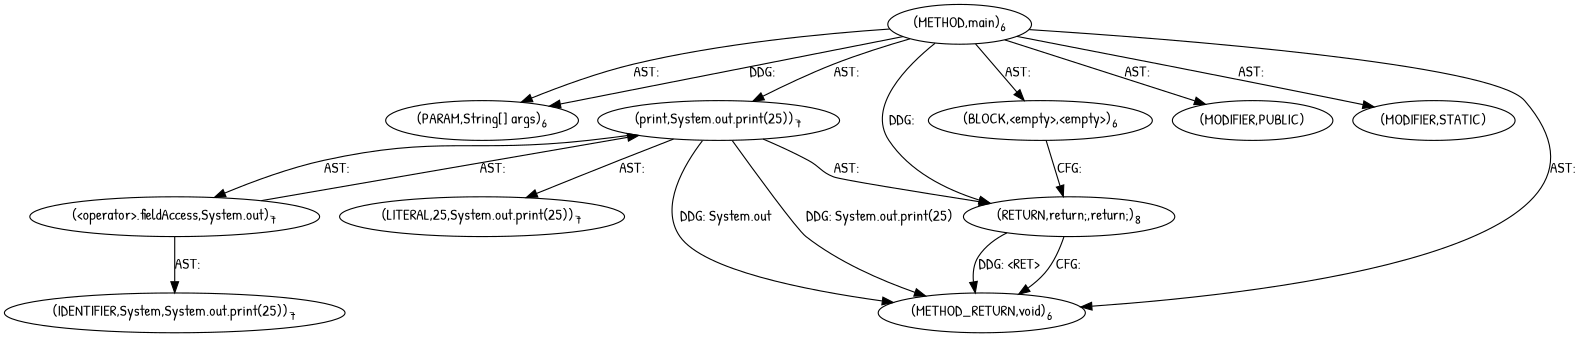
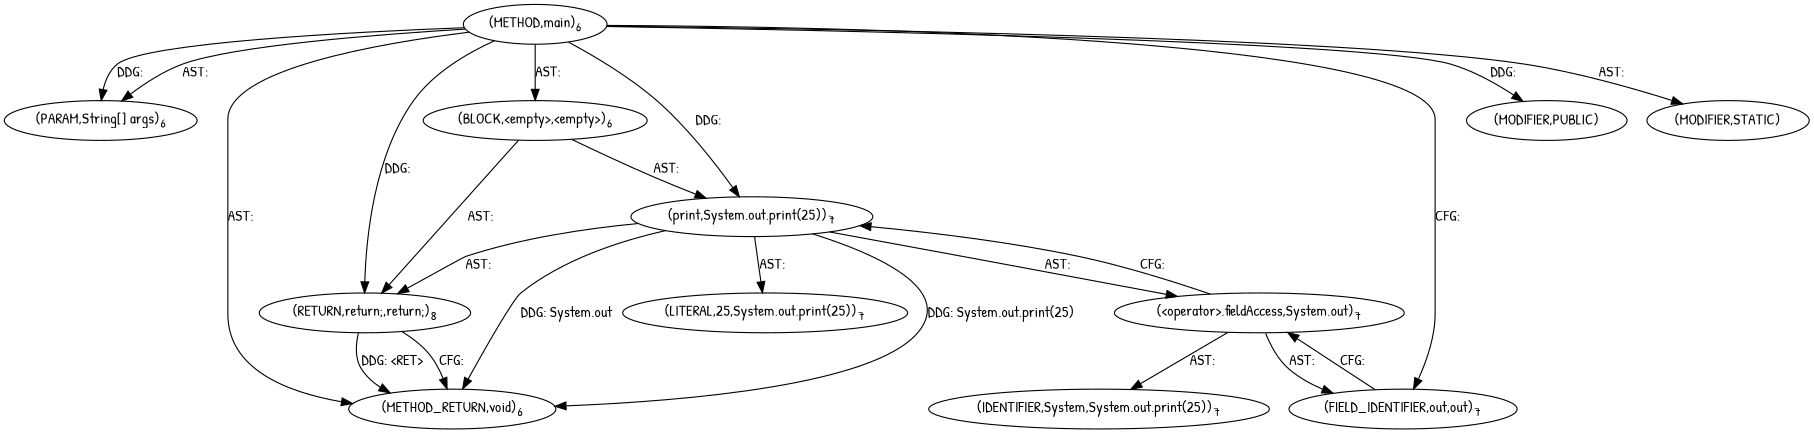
(849, 72) -> (710, 121)
(1139, 72) -> (1505, 72)
none -> (633, 168)
(495, 169) -> (1154, 265)
(1071, 169) -> (483, 217)
none -> (1403, 409)
